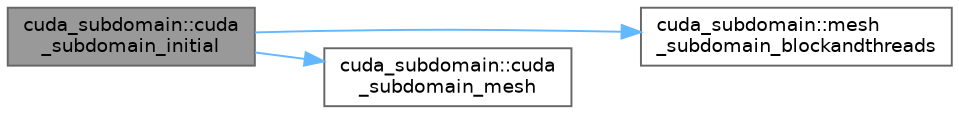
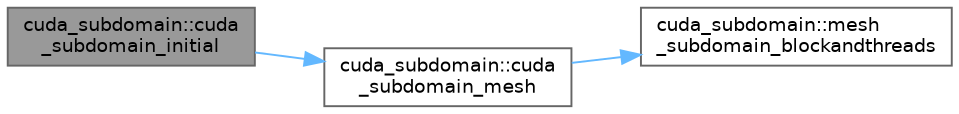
(438, 30) -> (596, 60)
